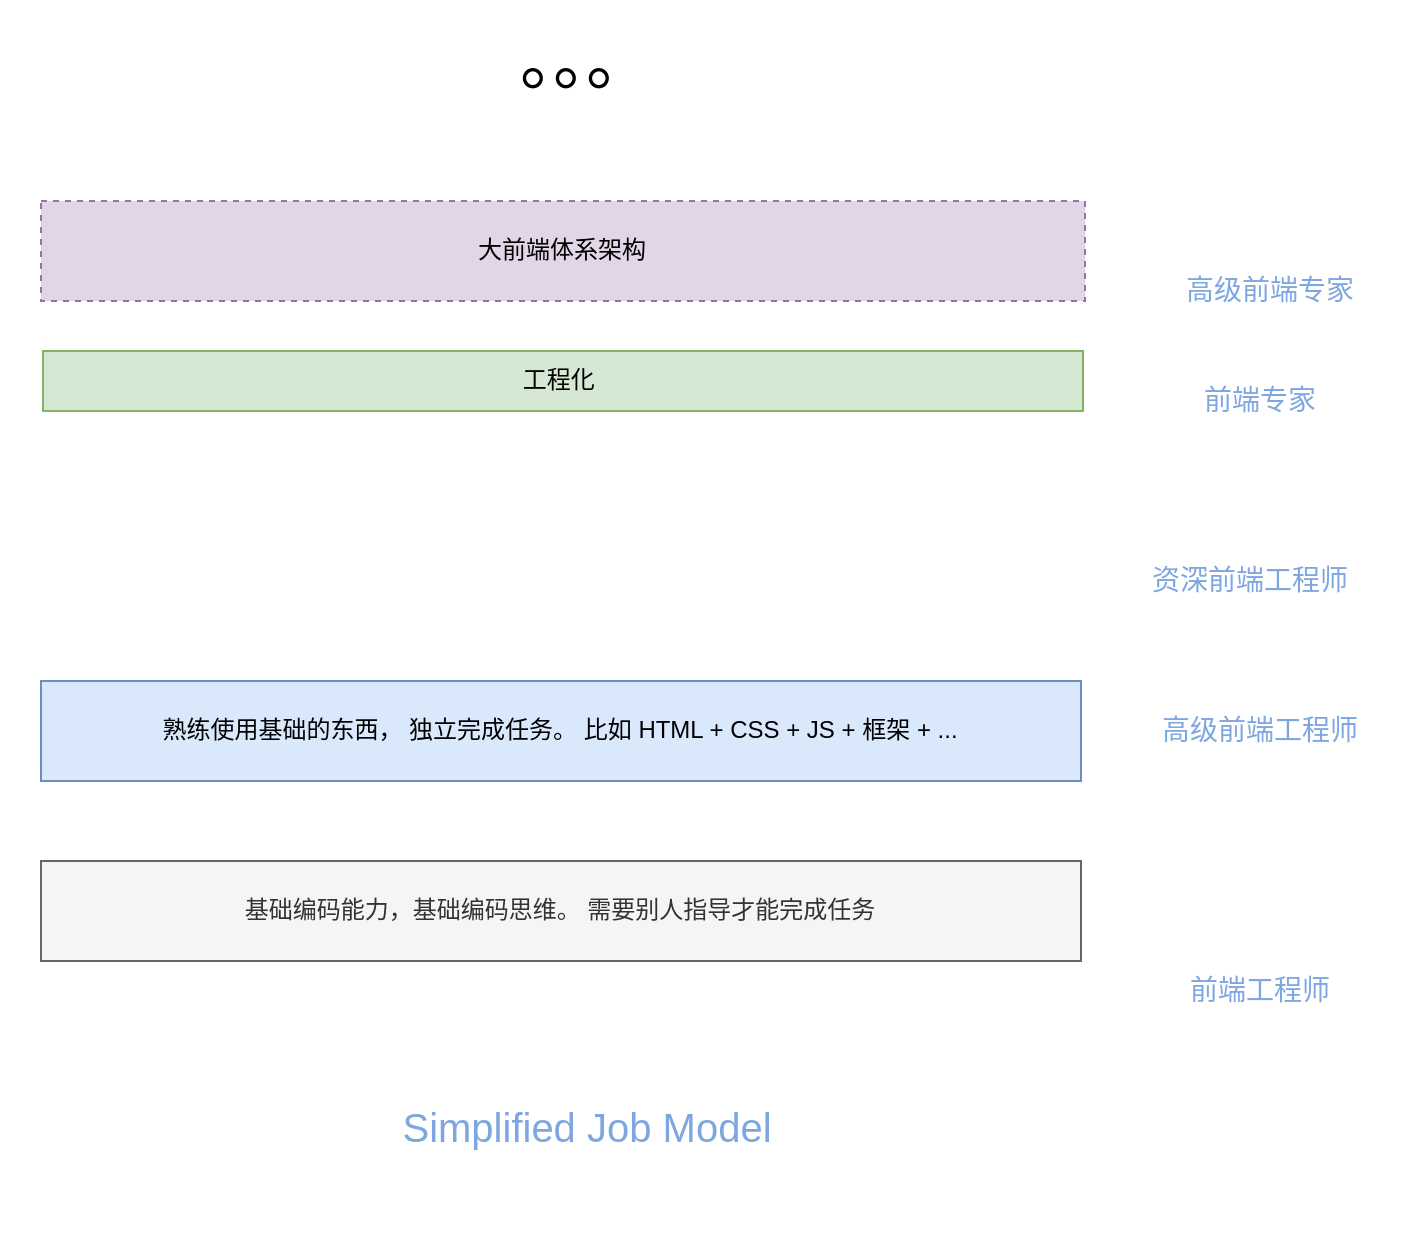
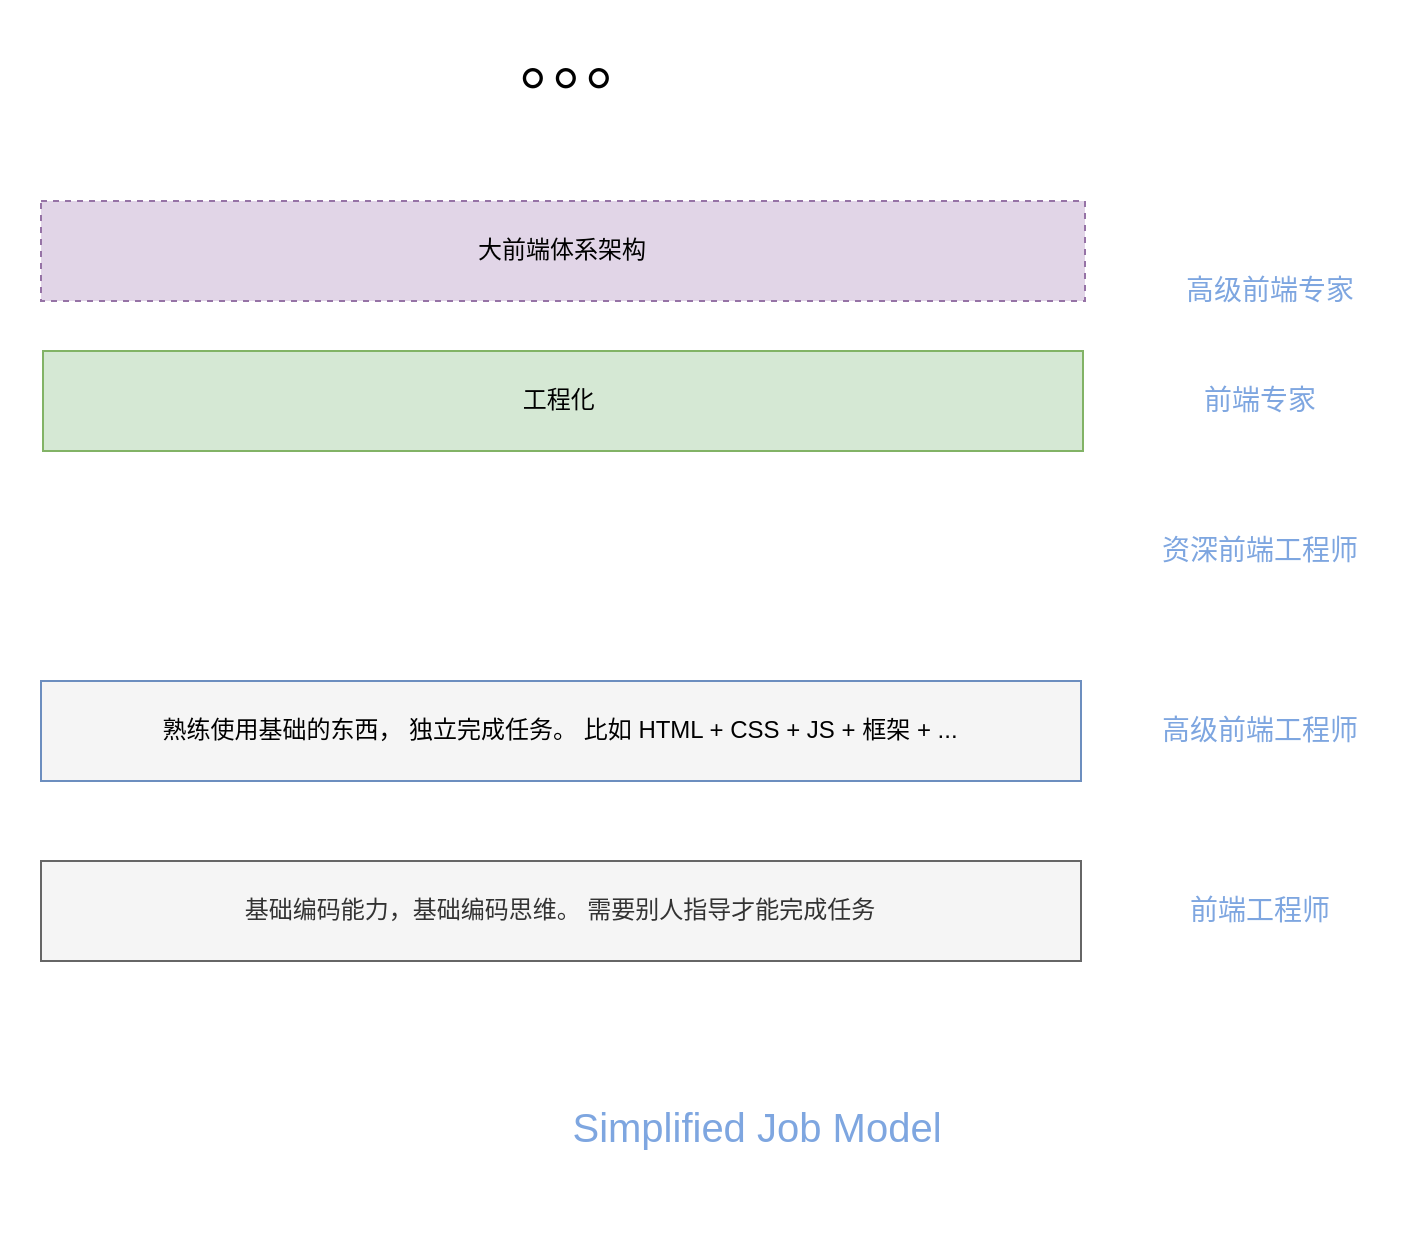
(563, 381) -> (563, 401)
(1251, 581) -> (1261, 551)
(561, 731) -> (561, 731)
(1261, 991) -> (1261, 911)
(587, 1127) -> (757, 1127)
